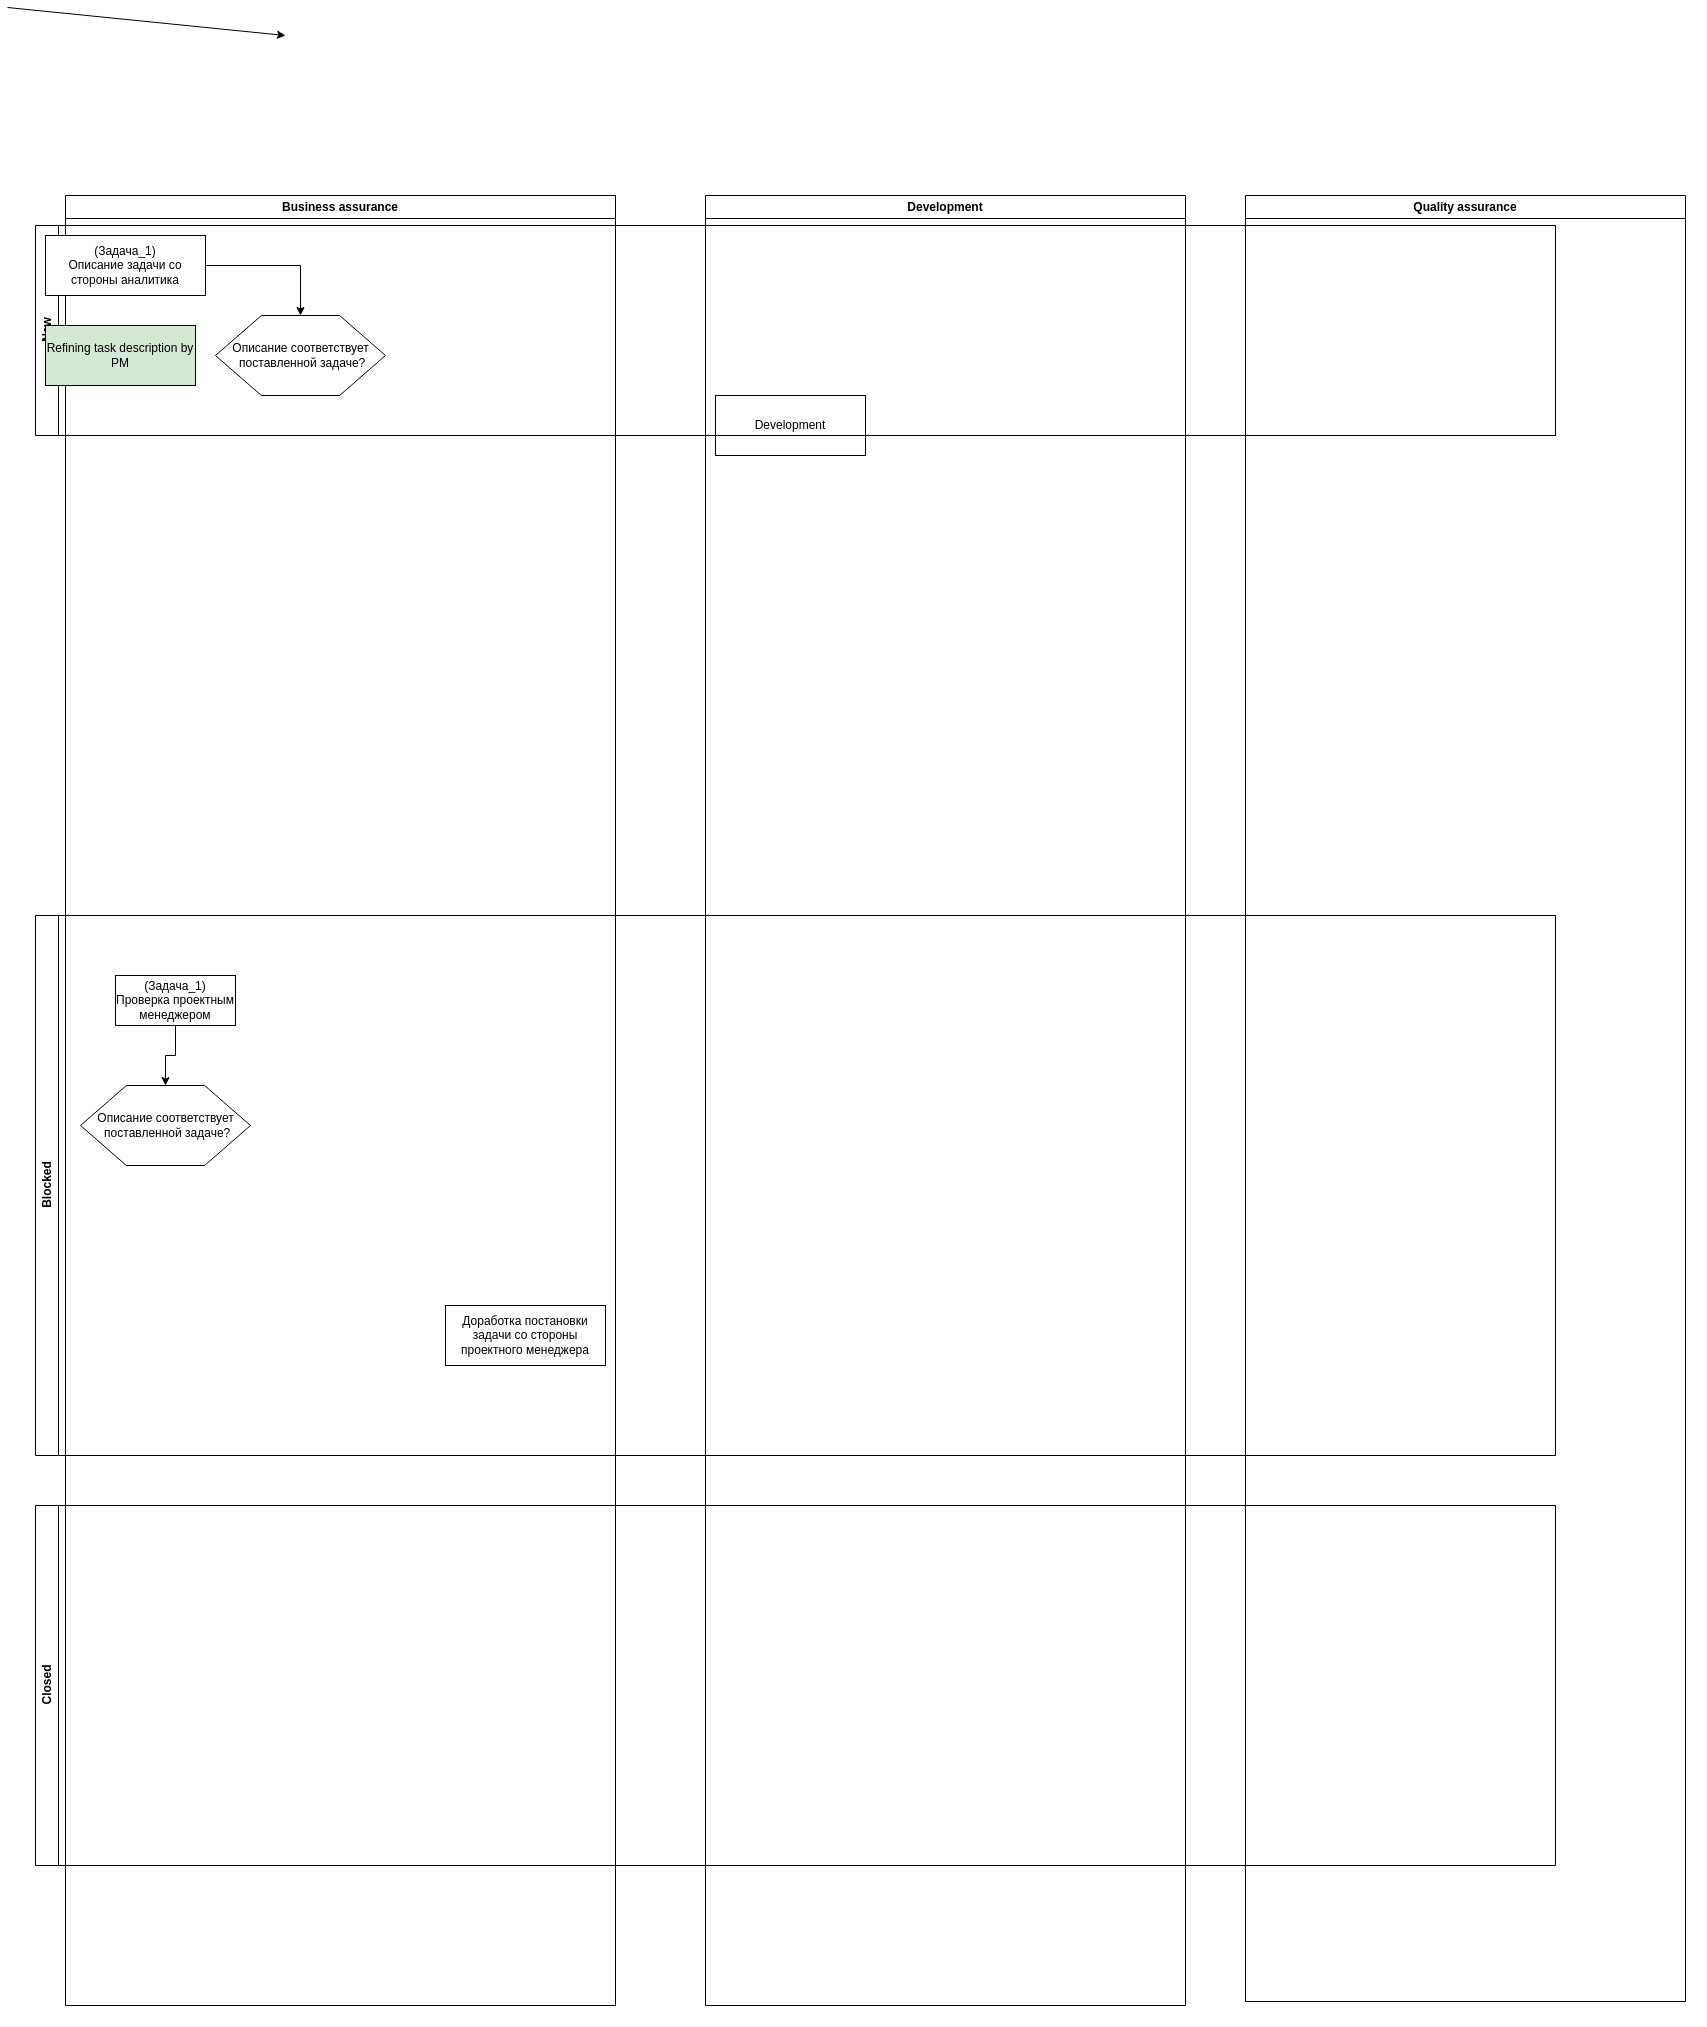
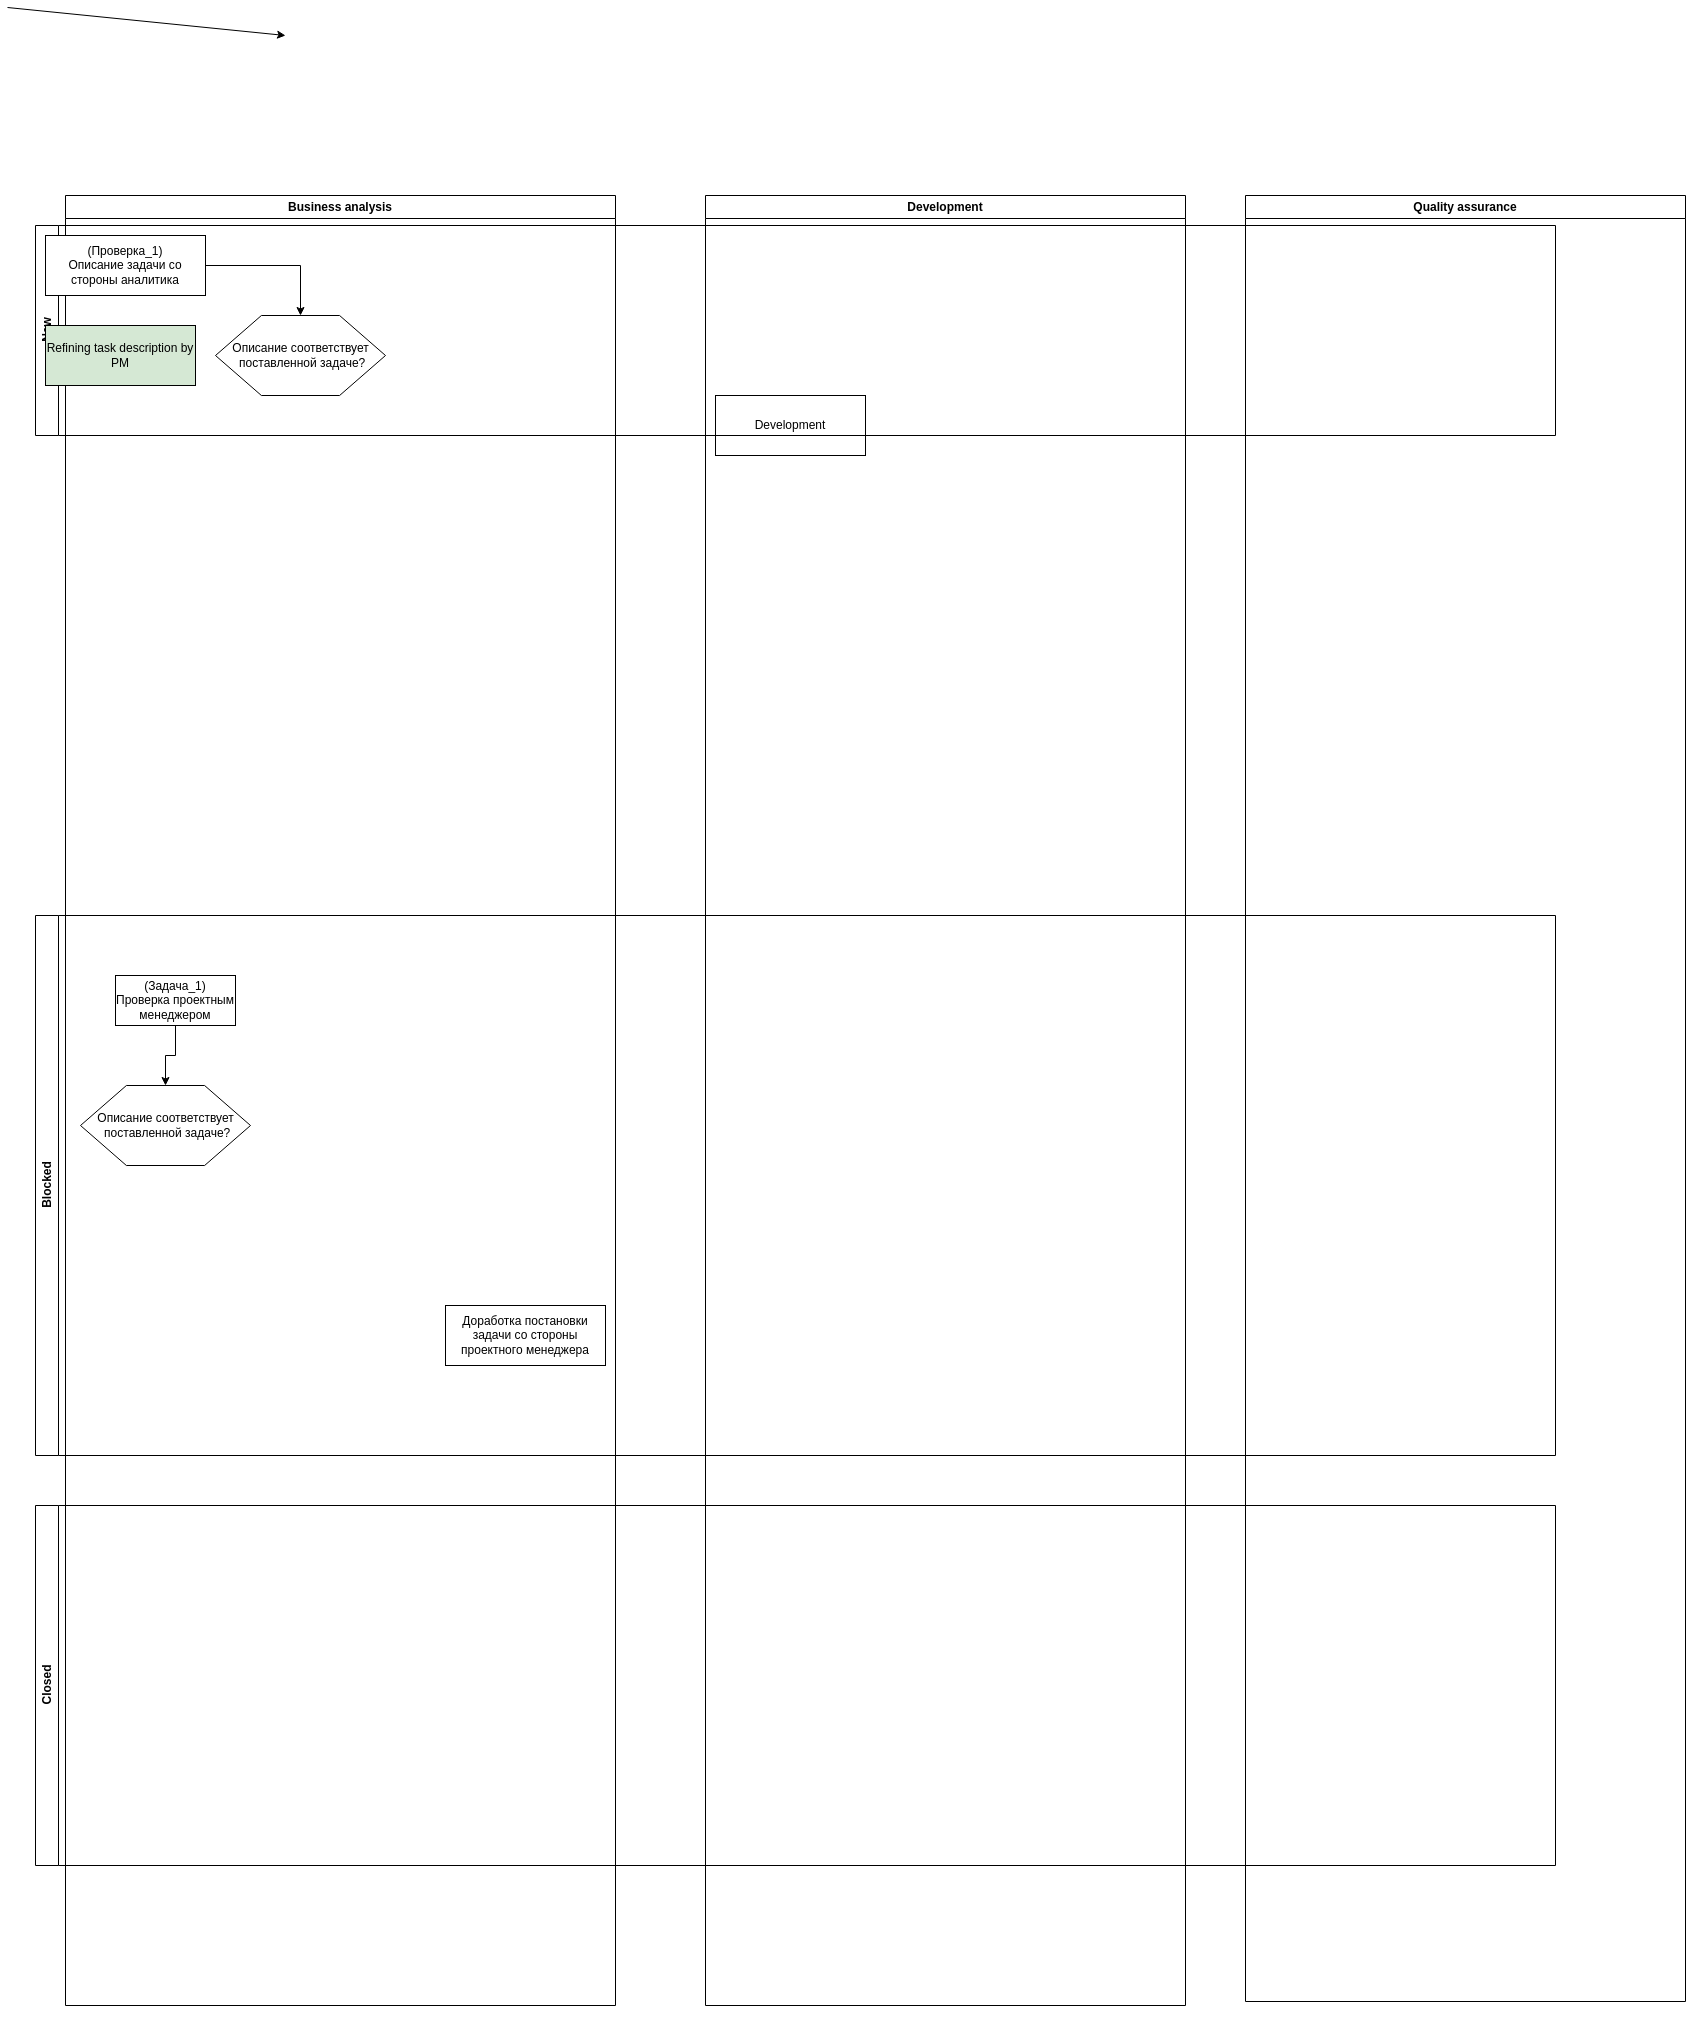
(341, 208) -> (341, 208)
(126, 266) -> (126, 266)
